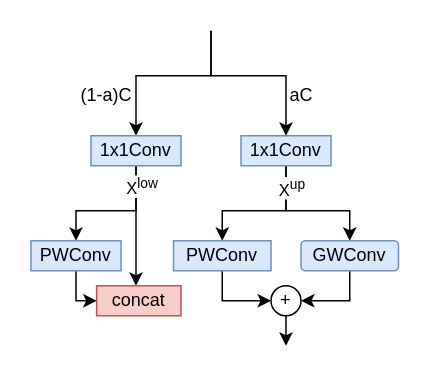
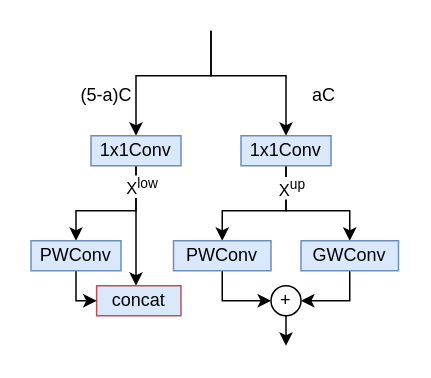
(107, 95) -> (107, 95)
(301, 95) -> (323, 95)
(350, 256) -> (350, 256)
(139, 301) -> (139, 301)
